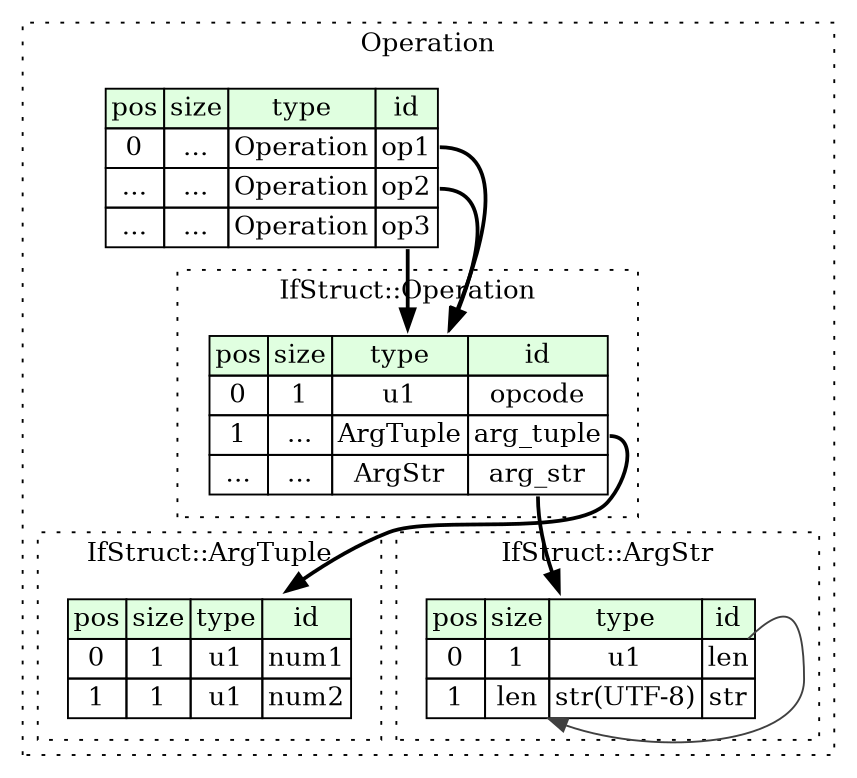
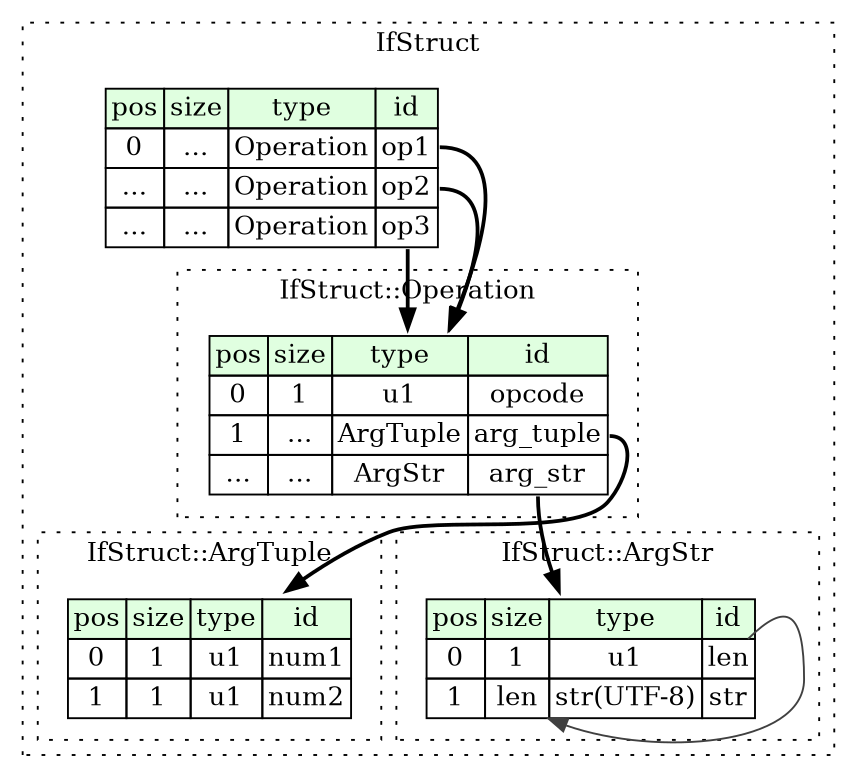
(428, 44) -> (428, 44)
